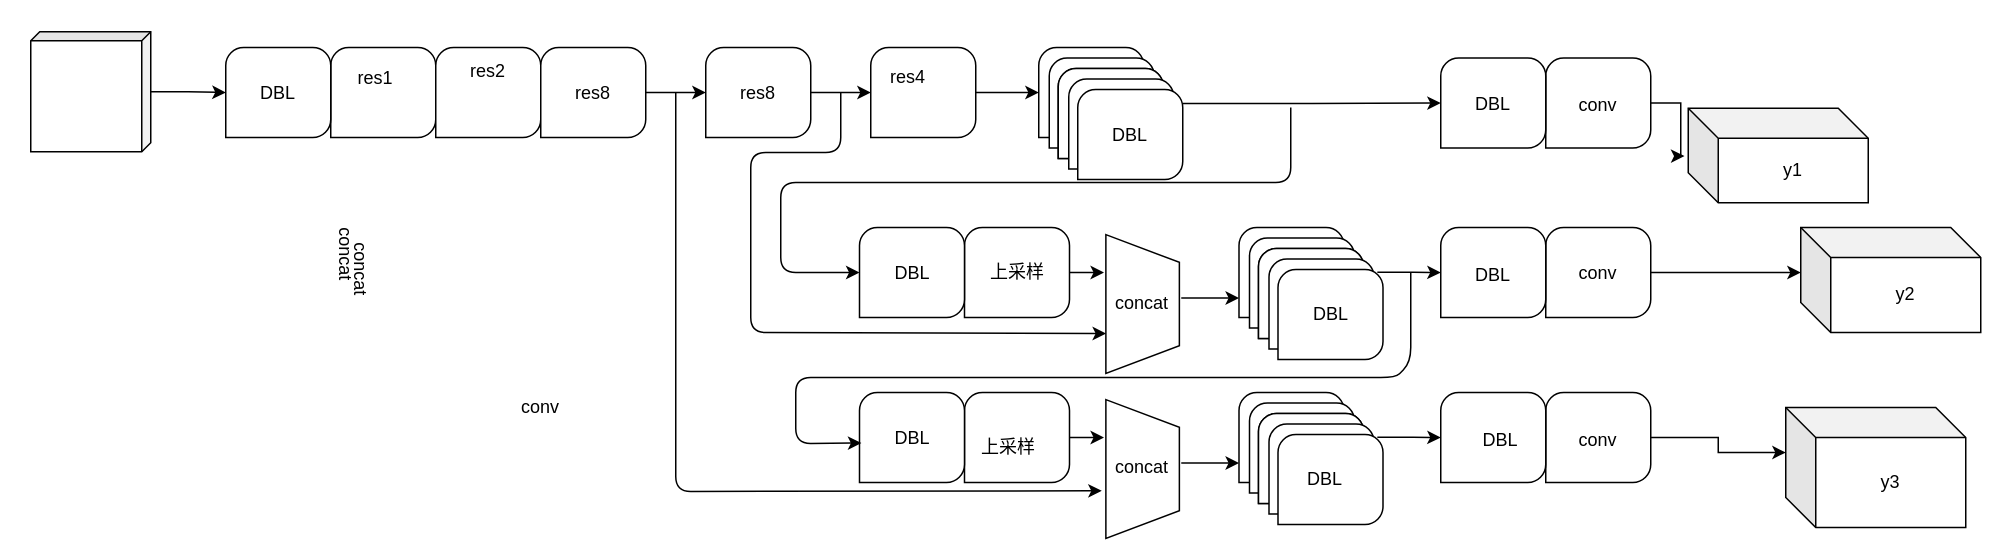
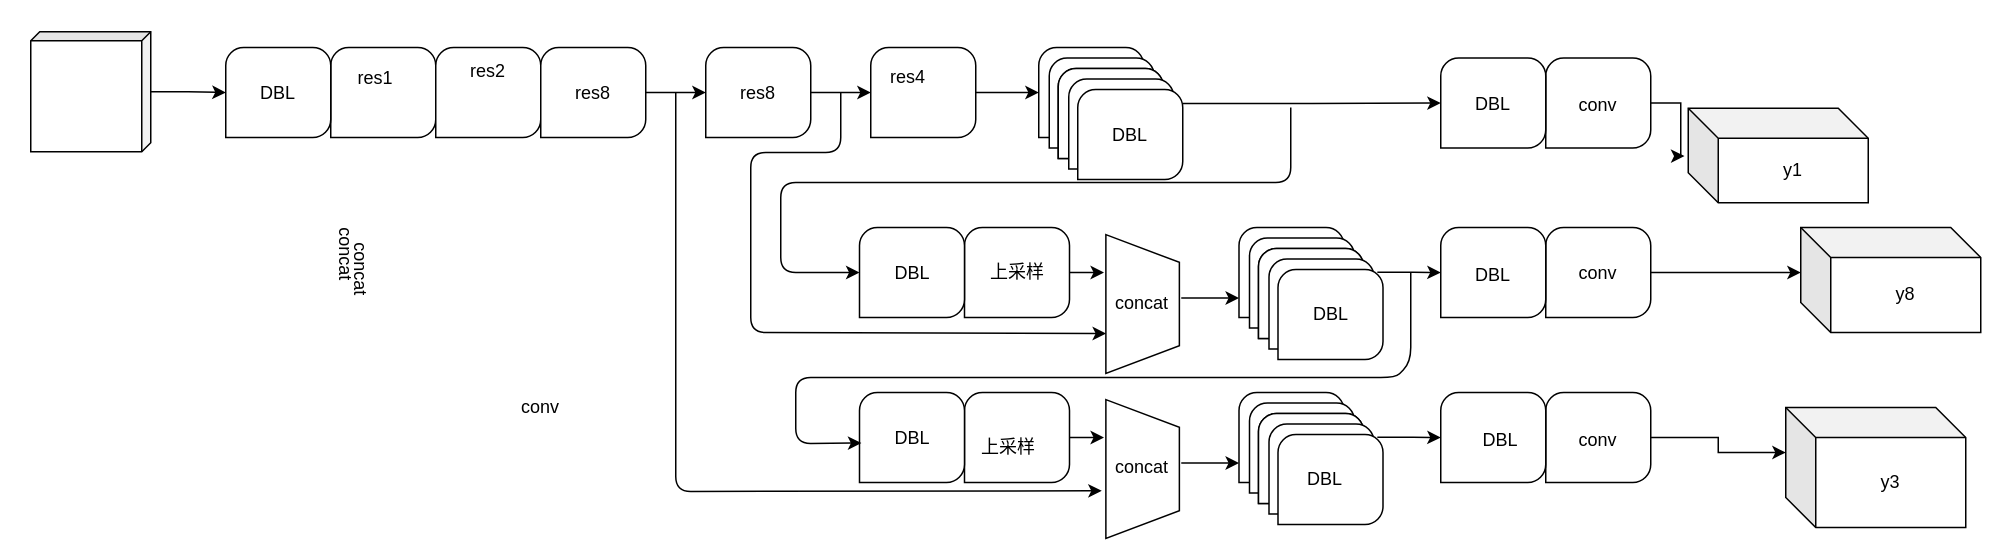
(1906, 295) -> (1906, 295)
